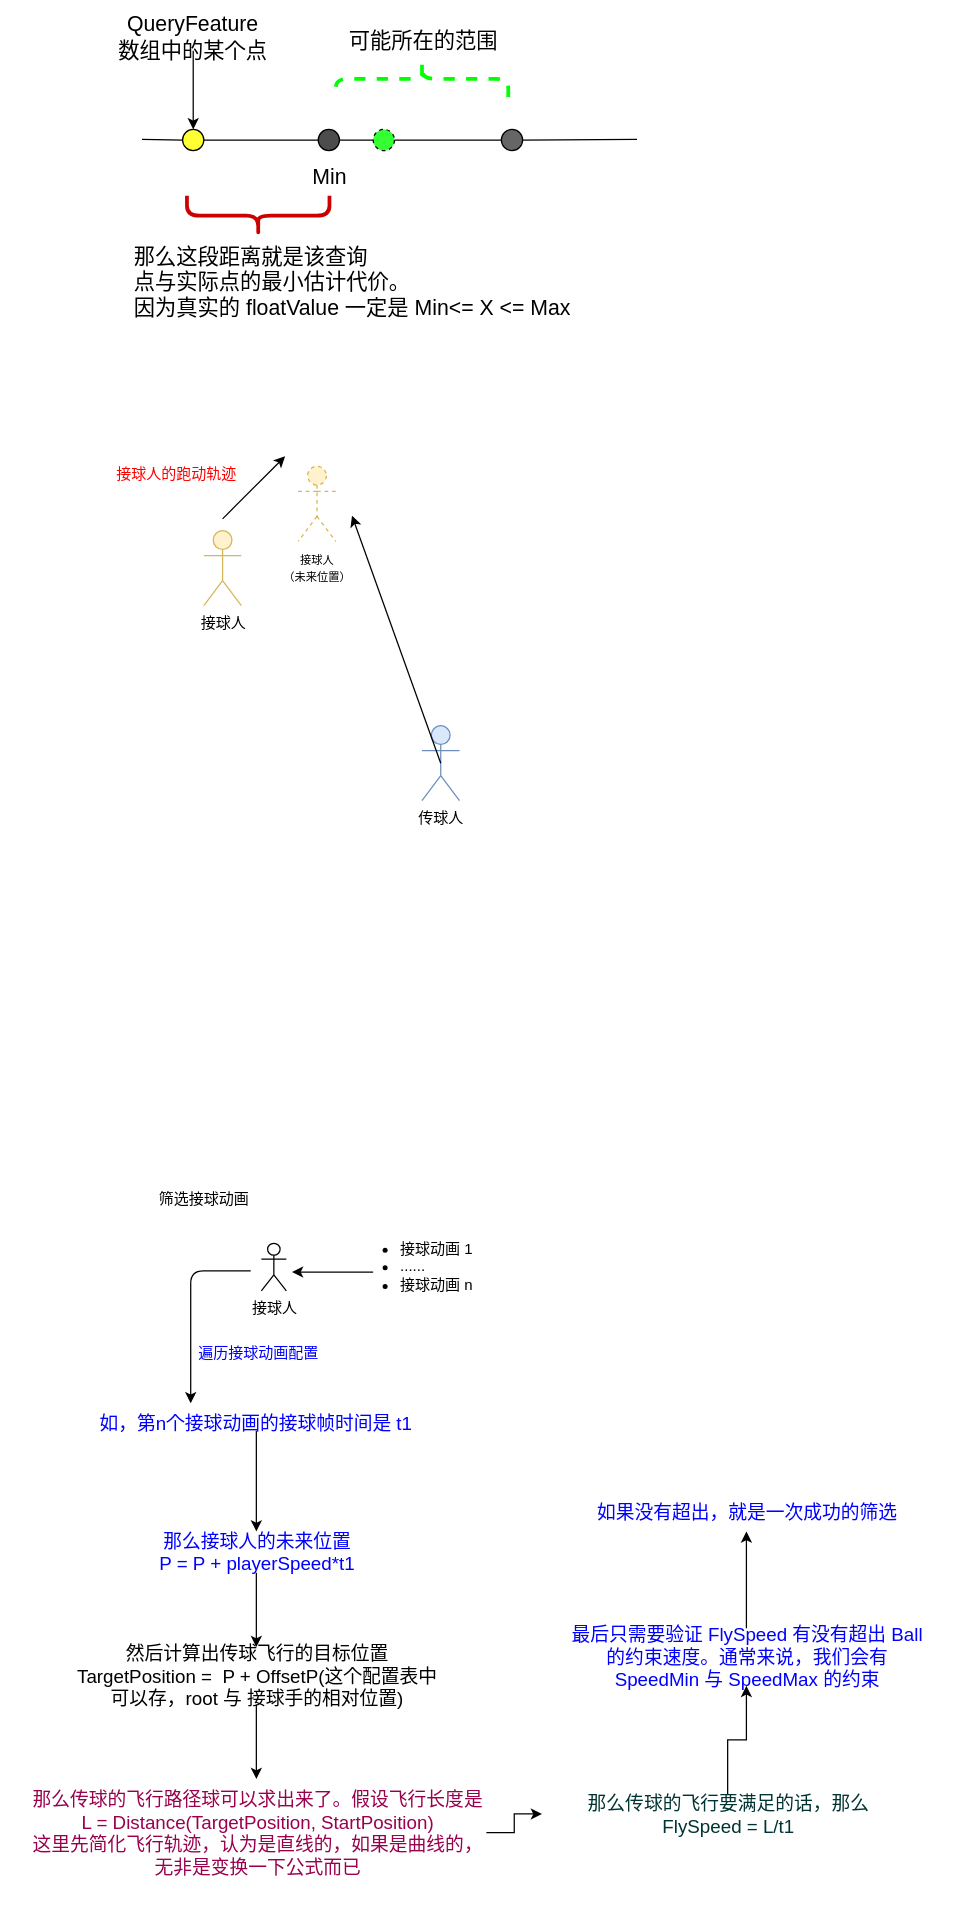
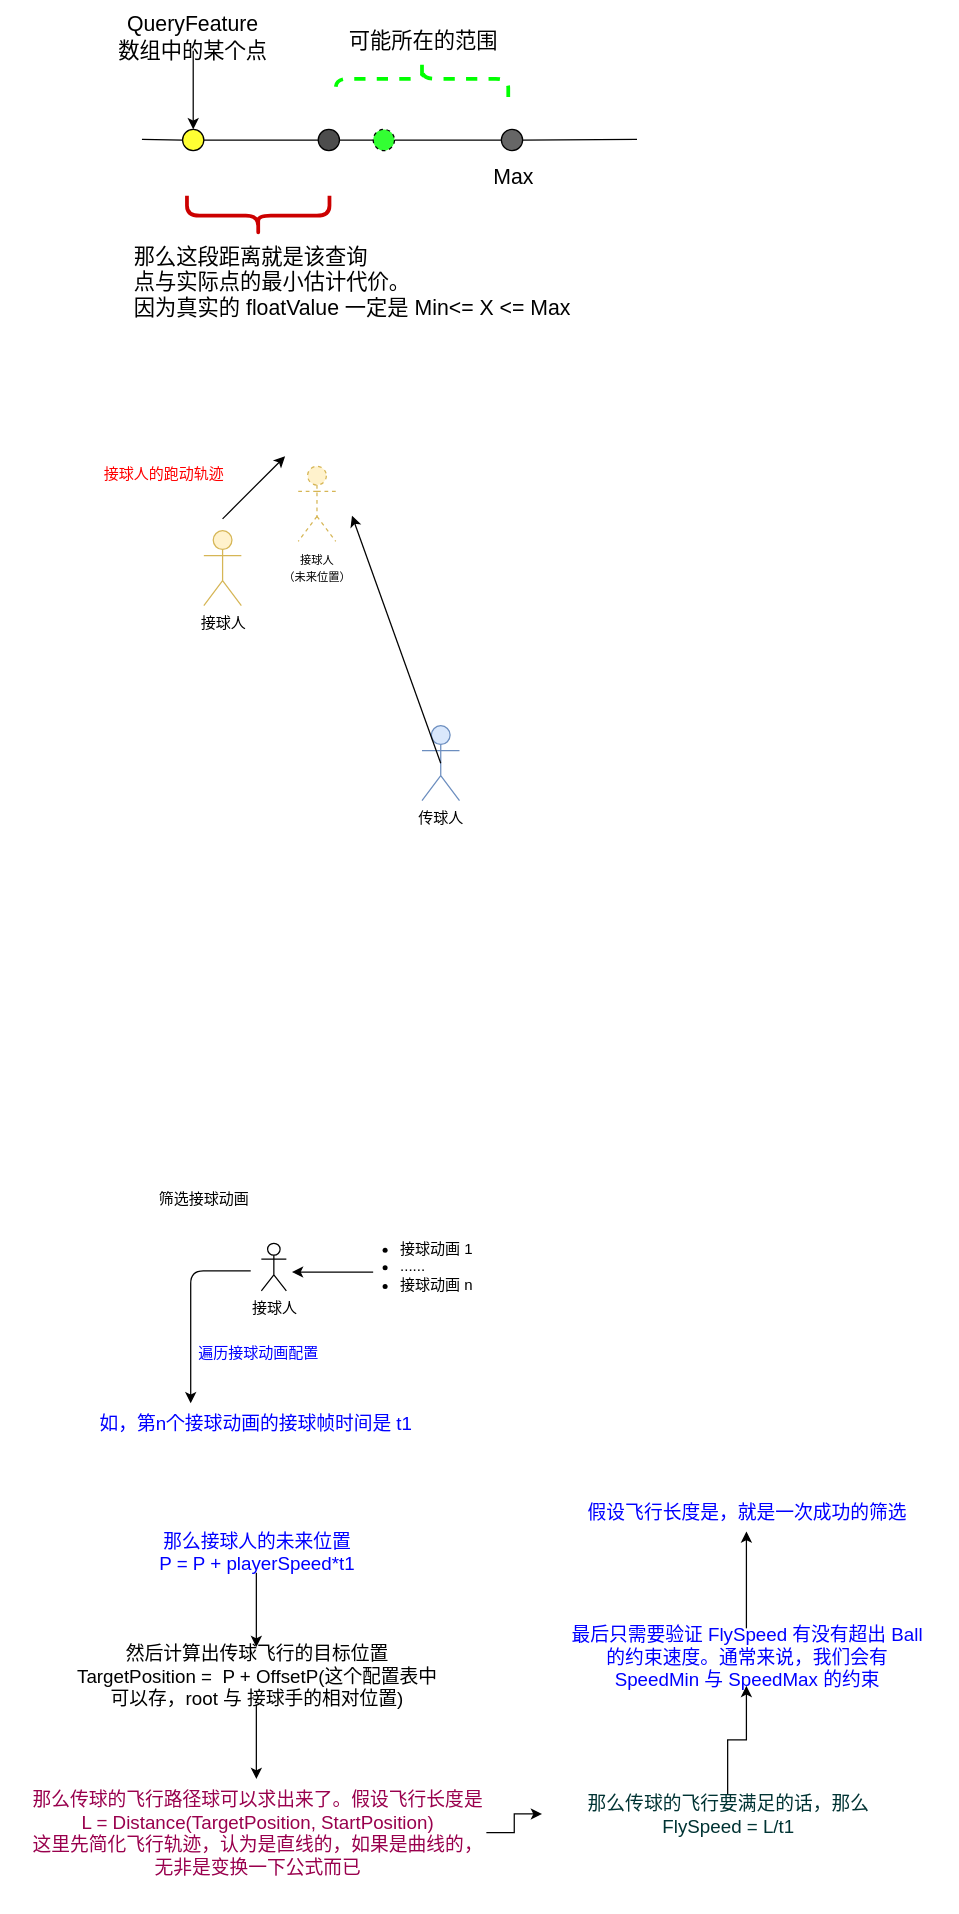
(329, 173) -> none
none -> (513, 176)
(177, 474) -> (164, 474)
(256, 1477) -> none
(748, 1512) -> (748, 1512)
